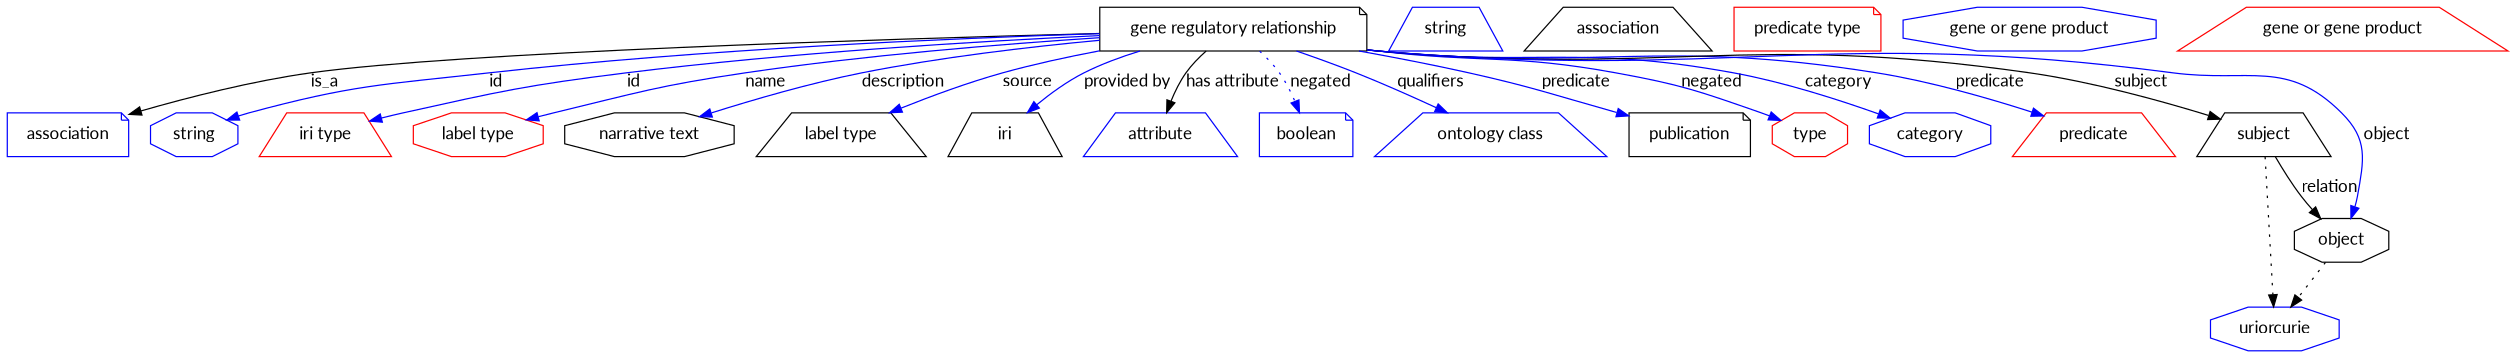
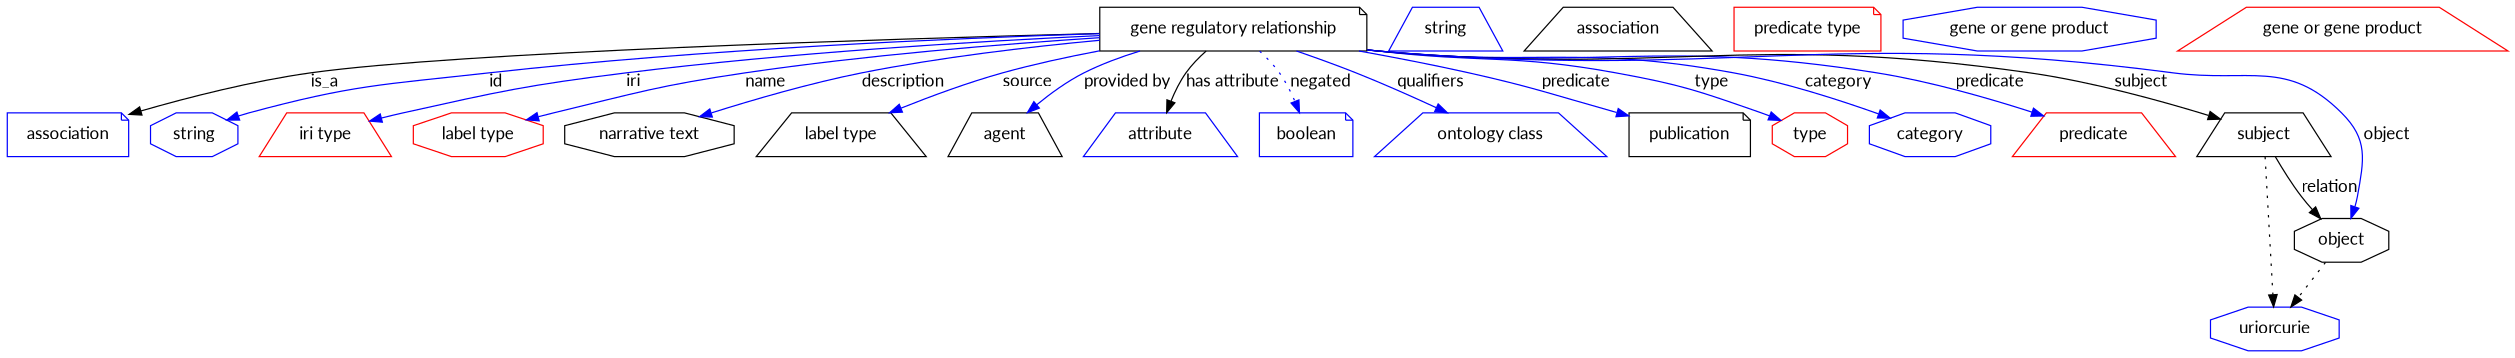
(634, 82) -> (634, 82)
(1712, 82) -> (1712, 82)
(1005, 135) -> (1005, 135)
